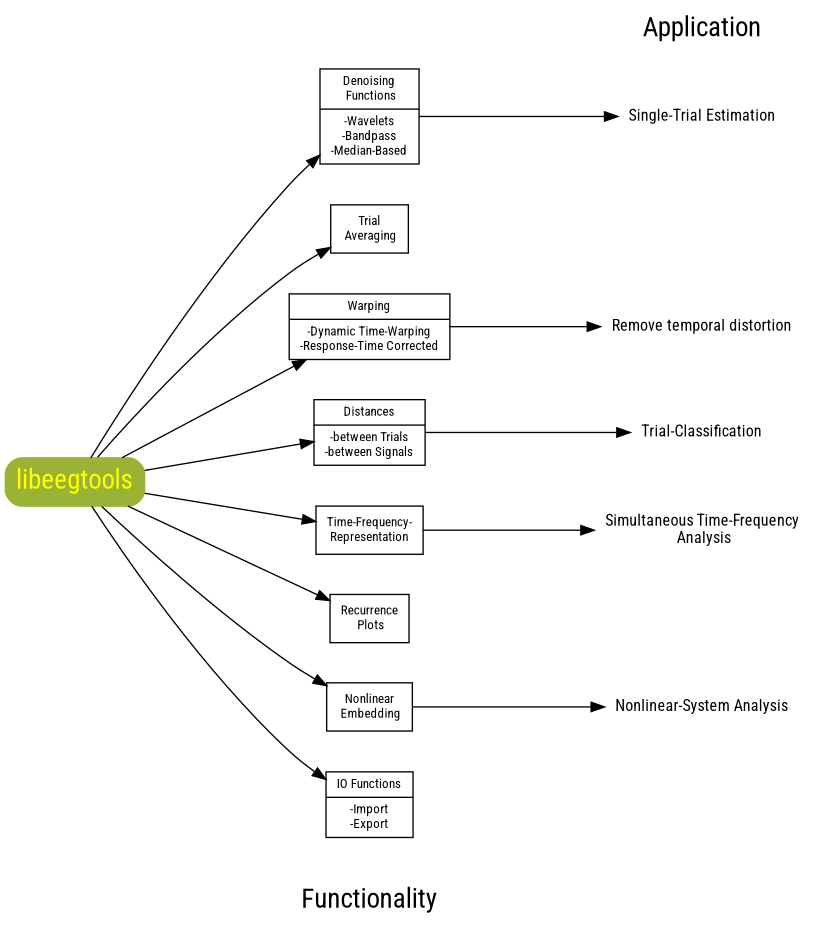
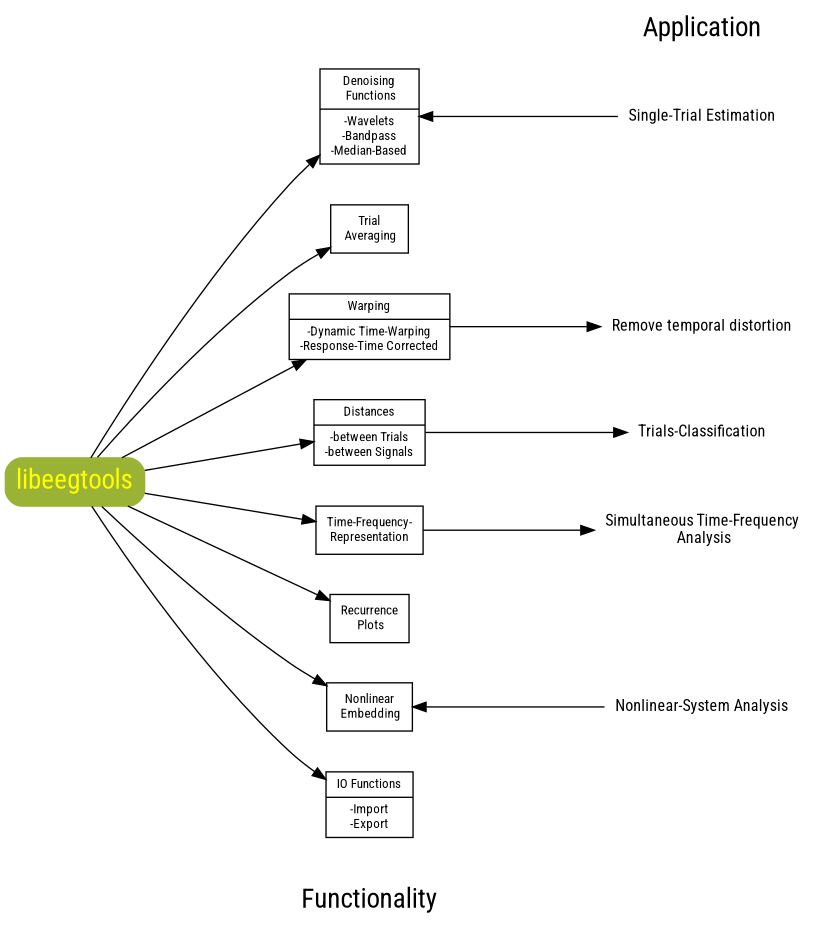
(512, 116) -> (525, 116)
(702, 432) -> (702, 432)
(502, 707) -> (515, 707)
